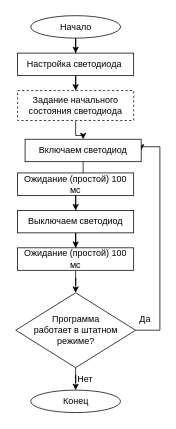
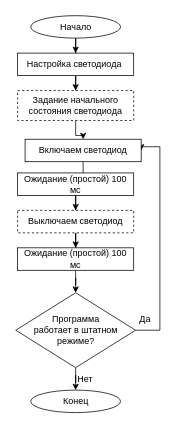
(76, 222) -> (76, 222)
